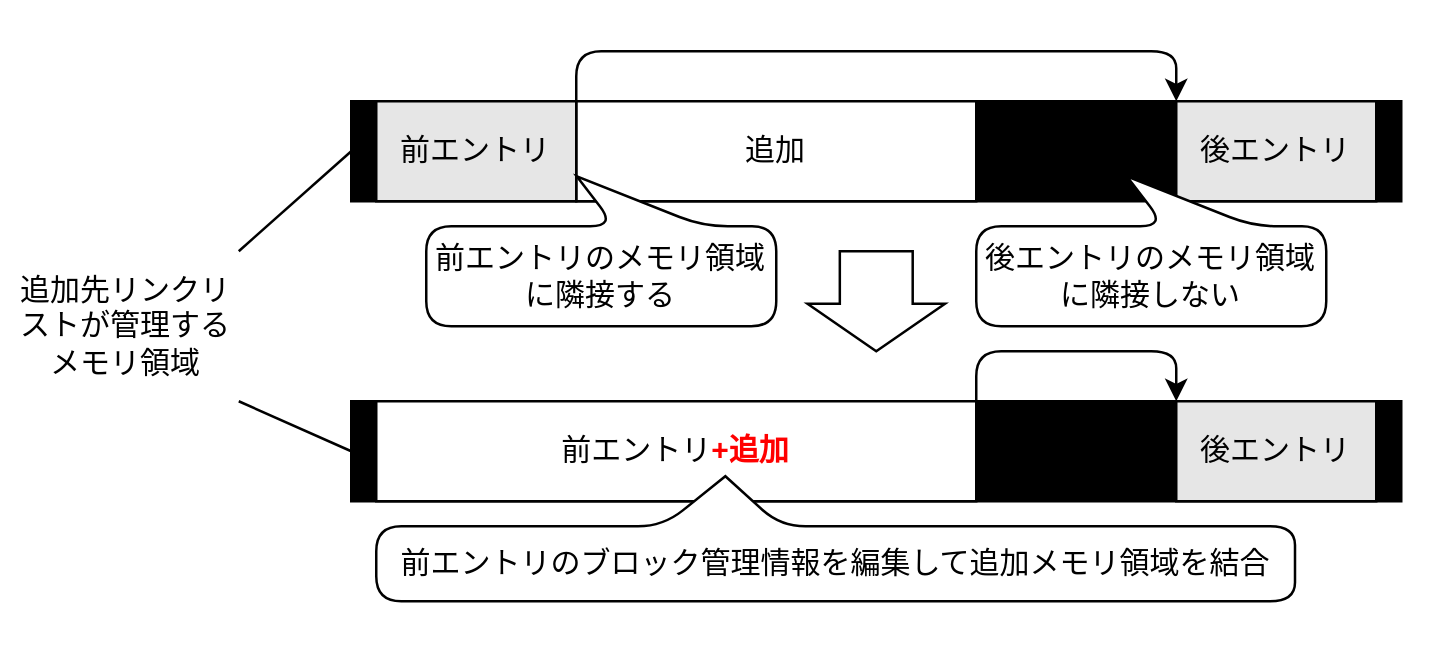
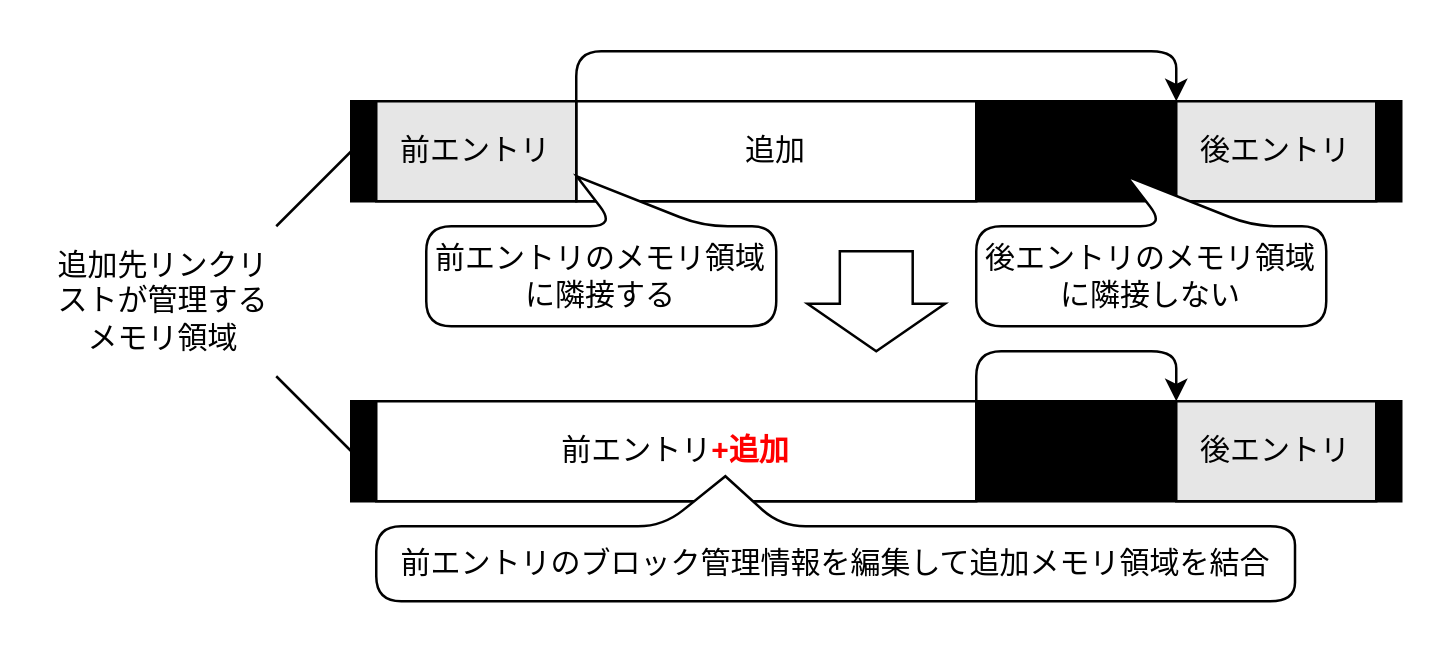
(126, 326) -> (164, 301)
